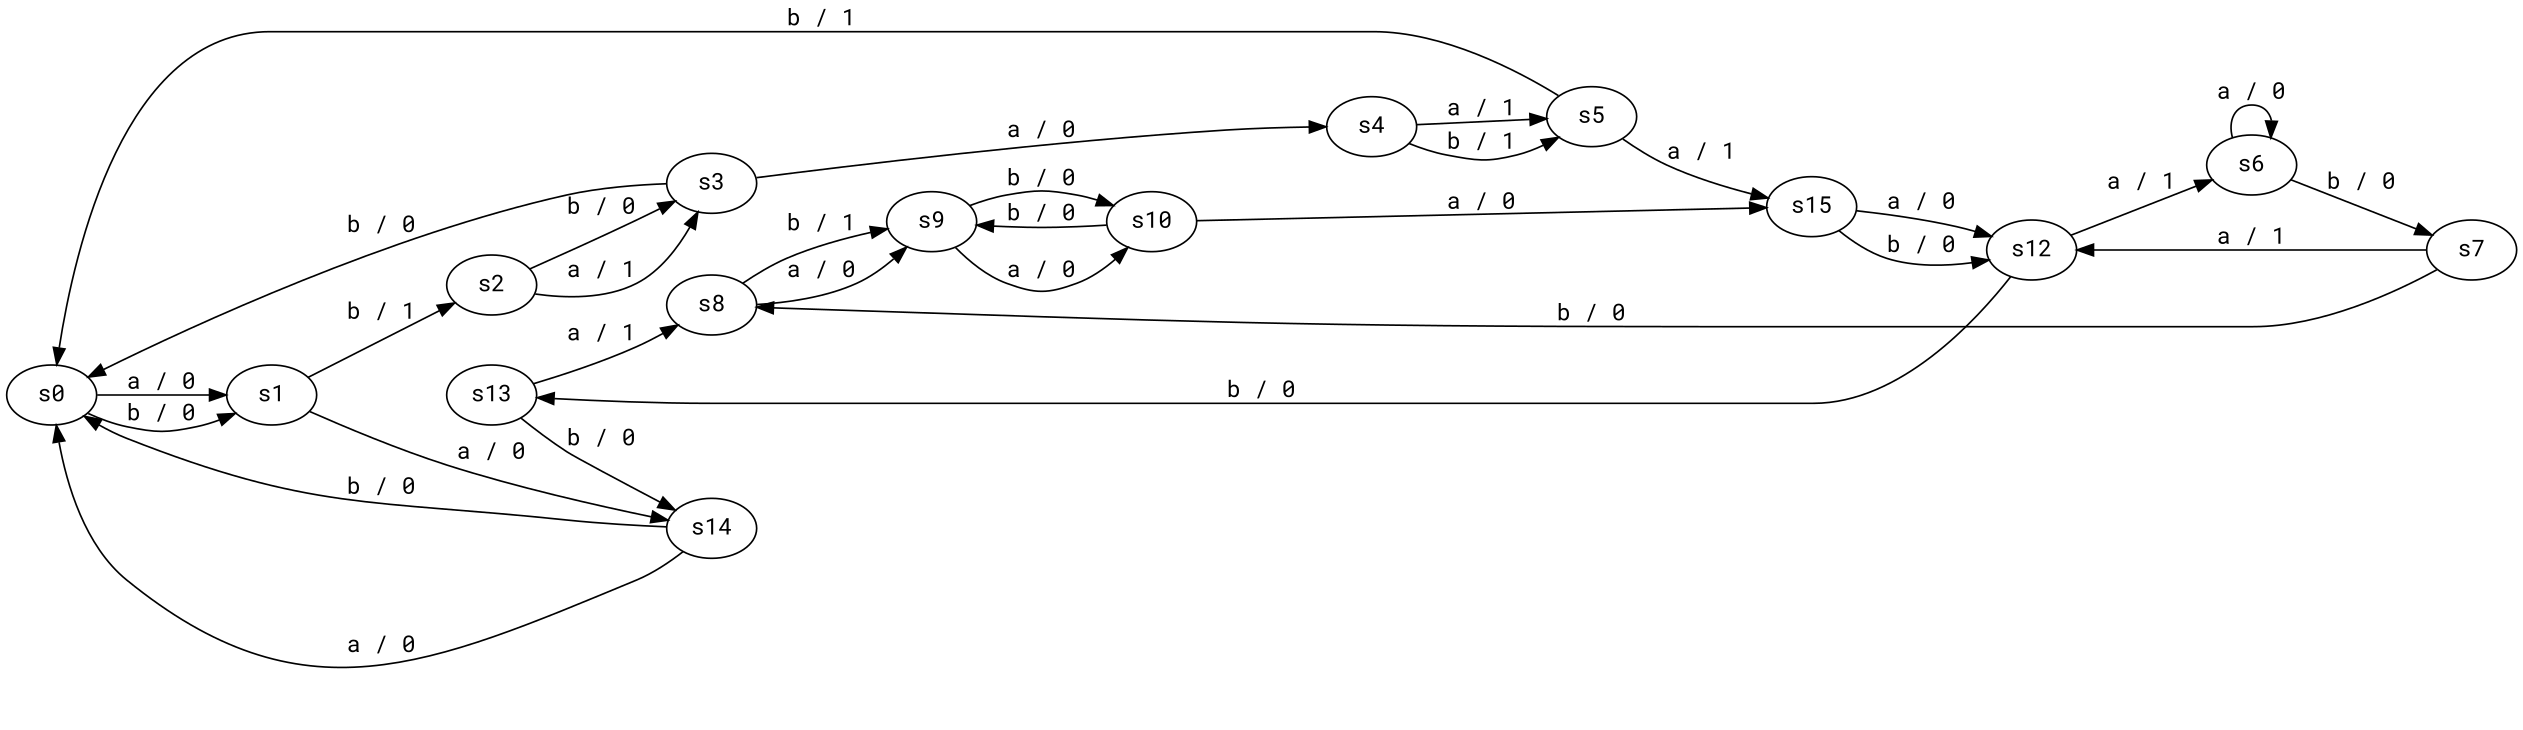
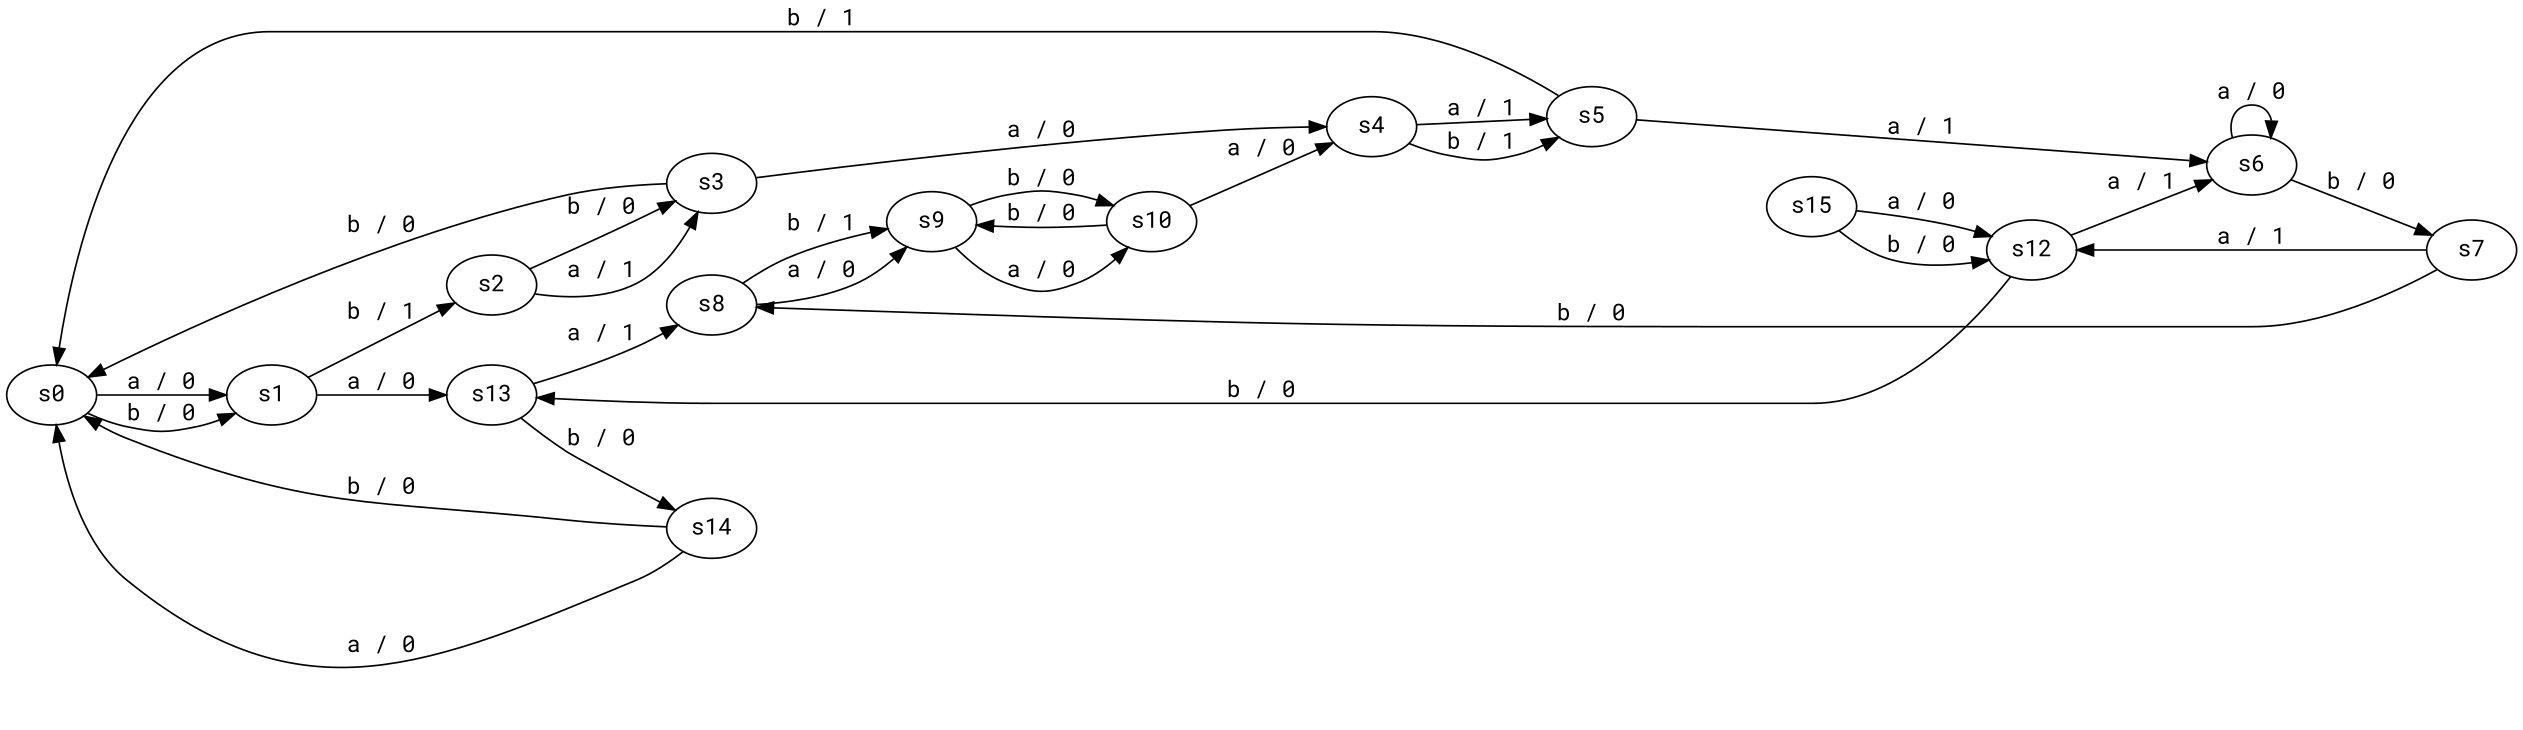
(1684, 173) -> (1913, 140)
(1473, 214) -> (1254, 178)
(478, 474) -> (373, 395)
